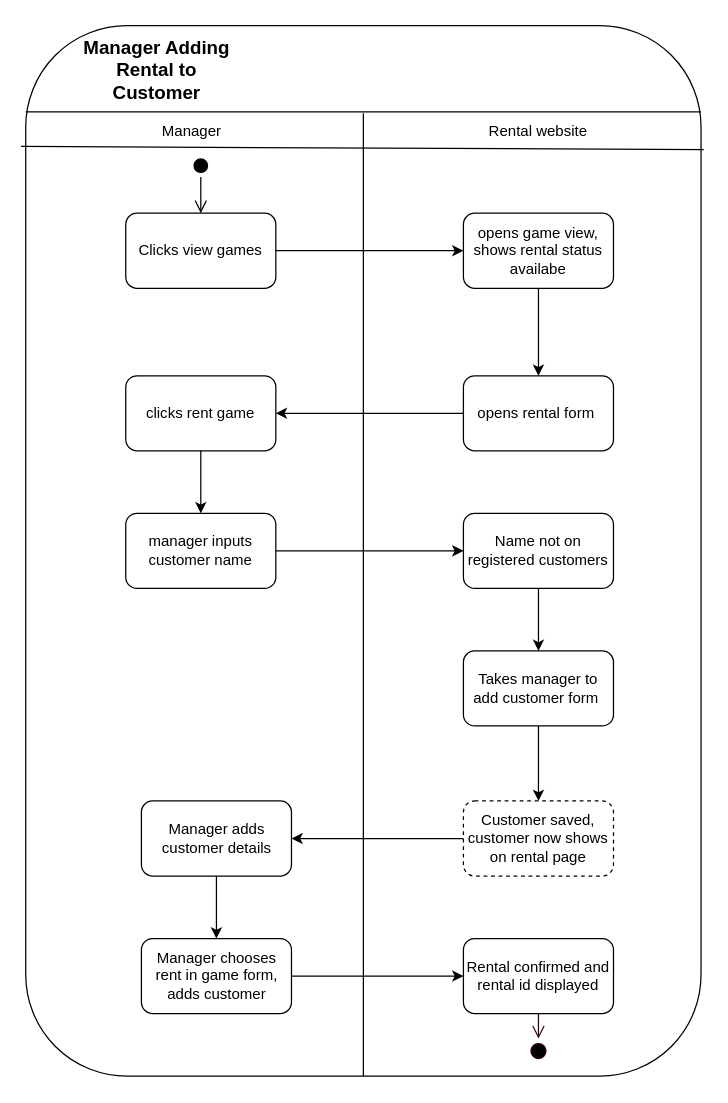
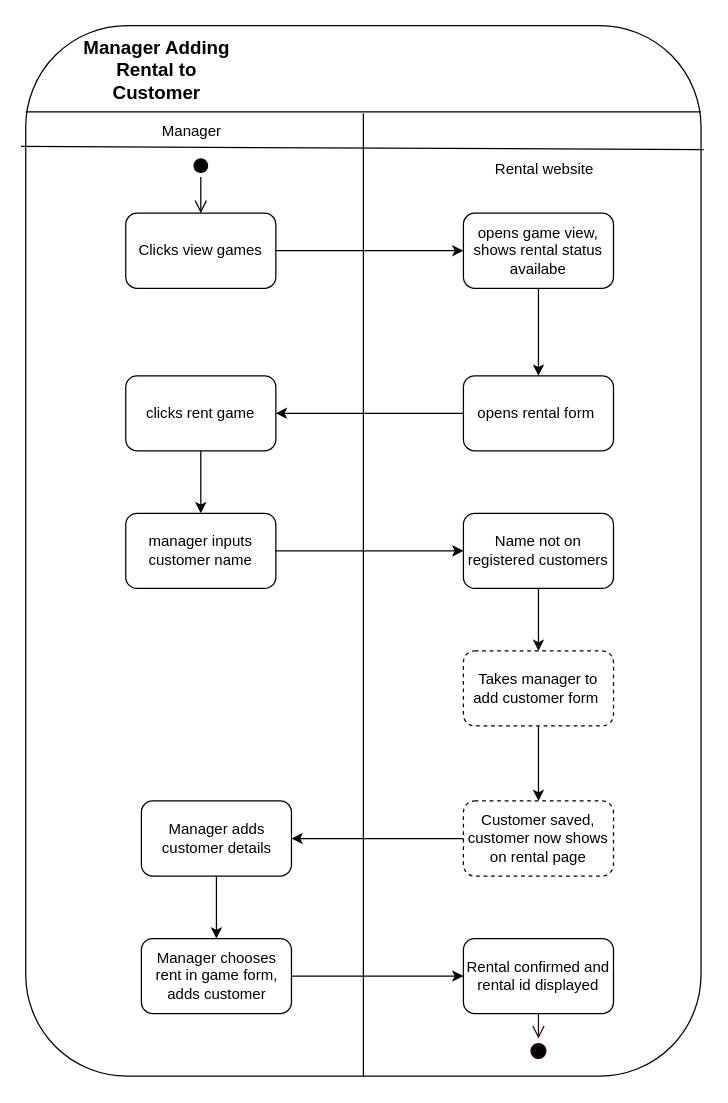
(538, 132) -> (544, 169)
(538, 688) -> (538, 688)
